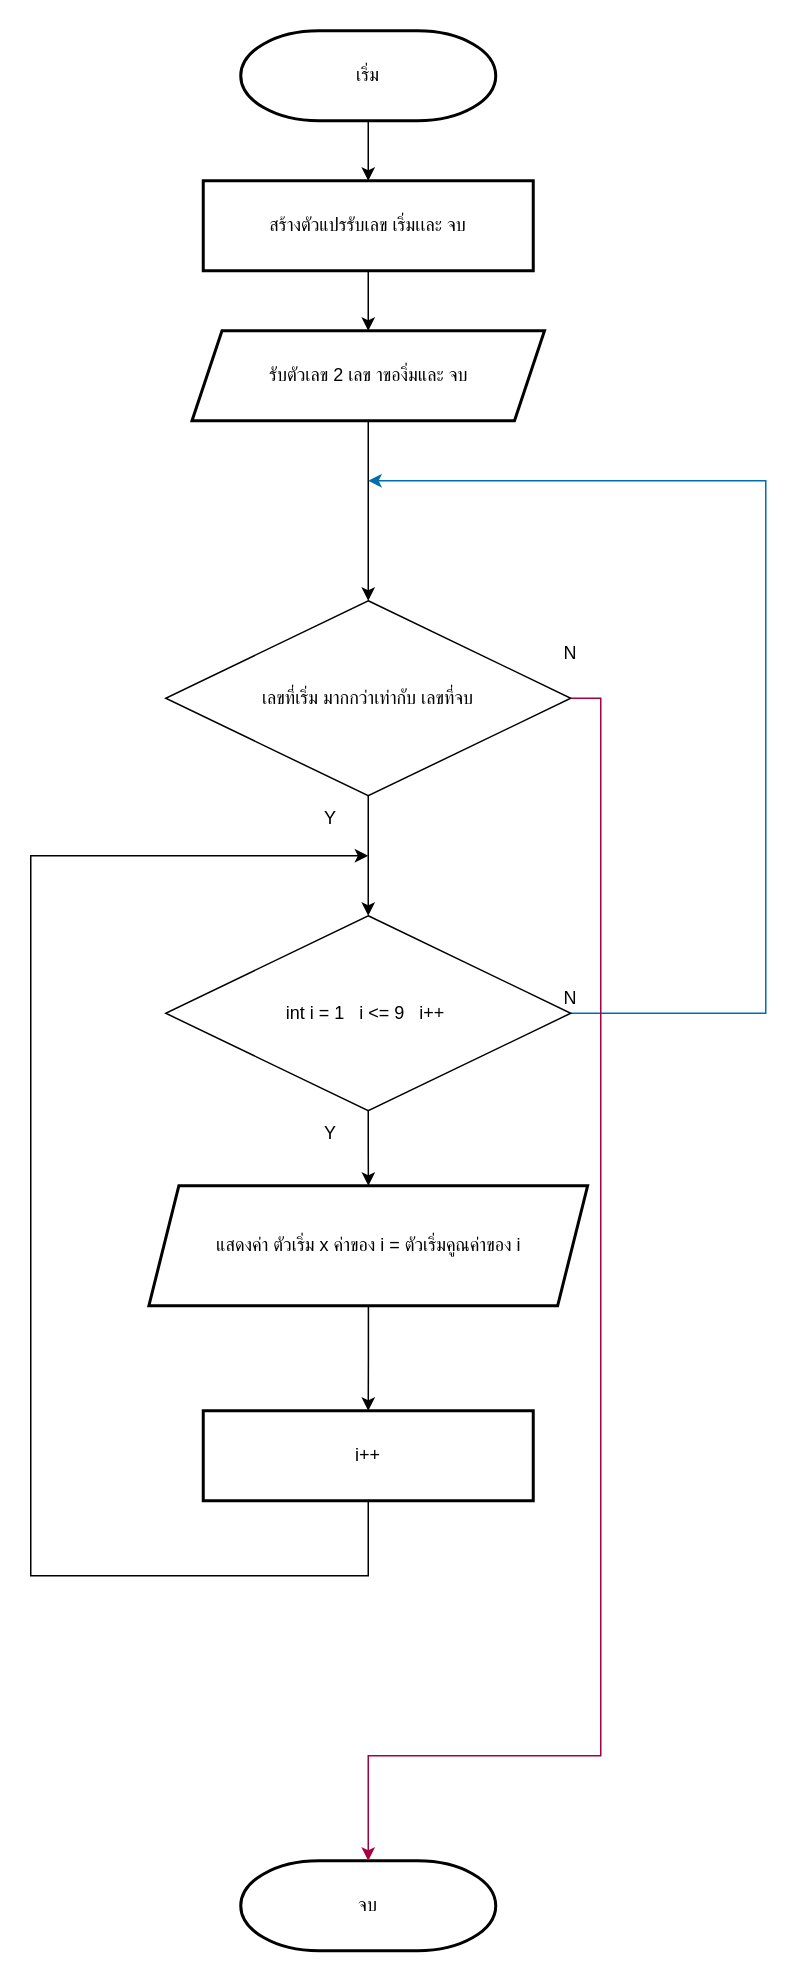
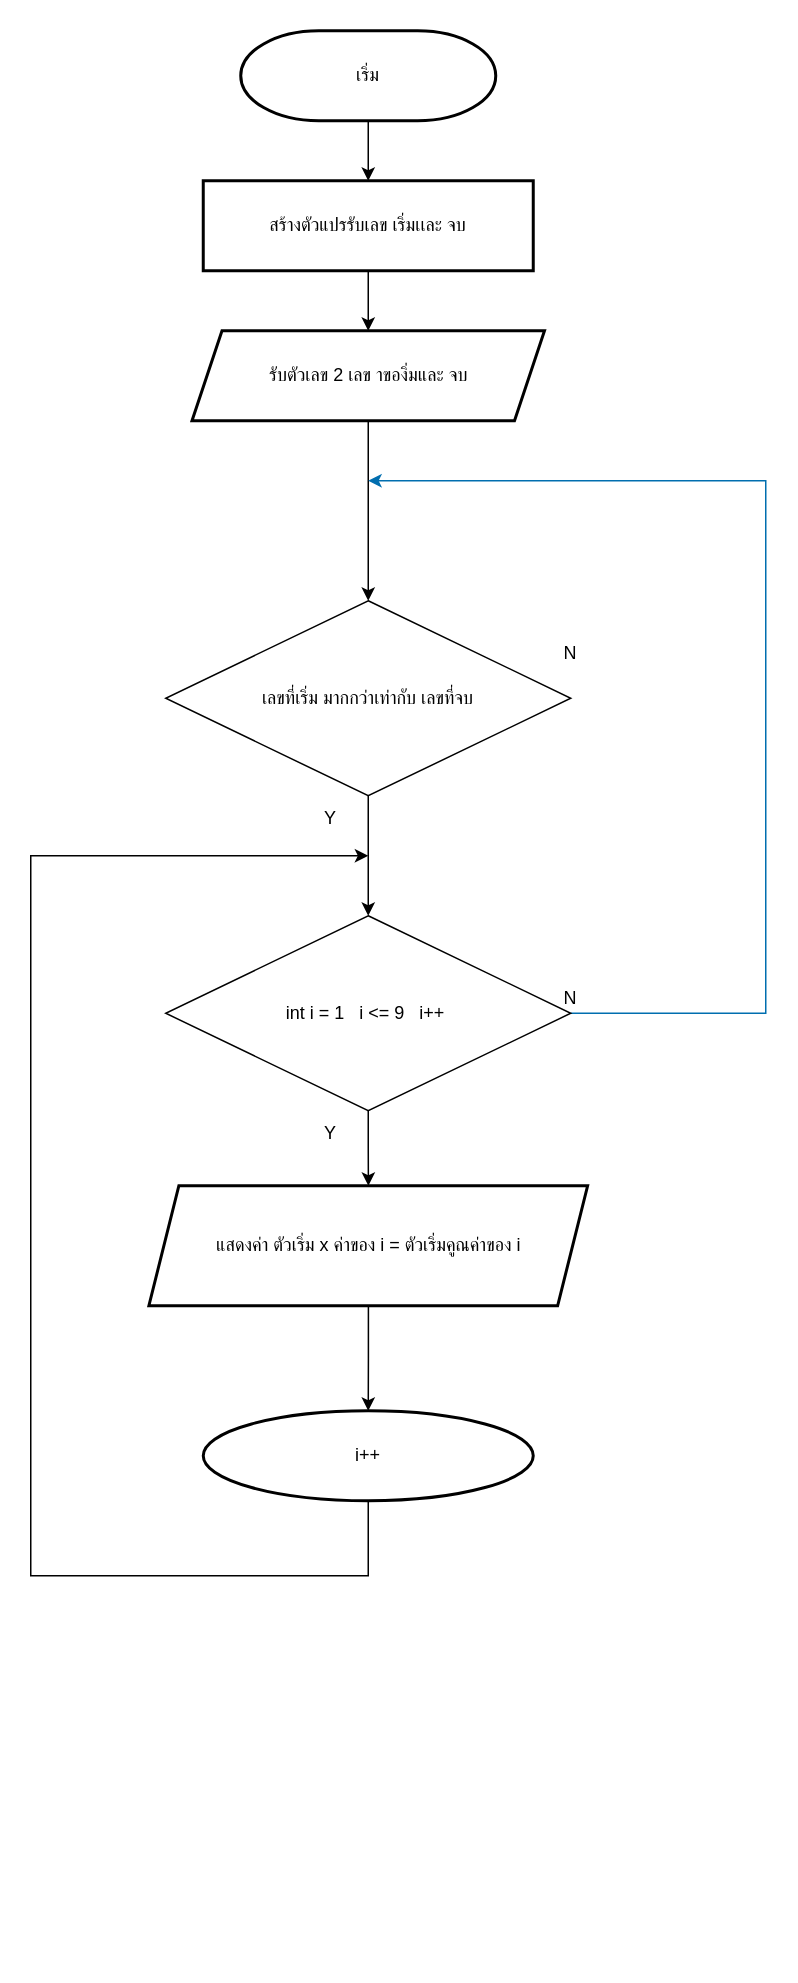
(601, 1376) -> none
(368, 1456) -> (368, 1456)
(368, 1906) -> none
